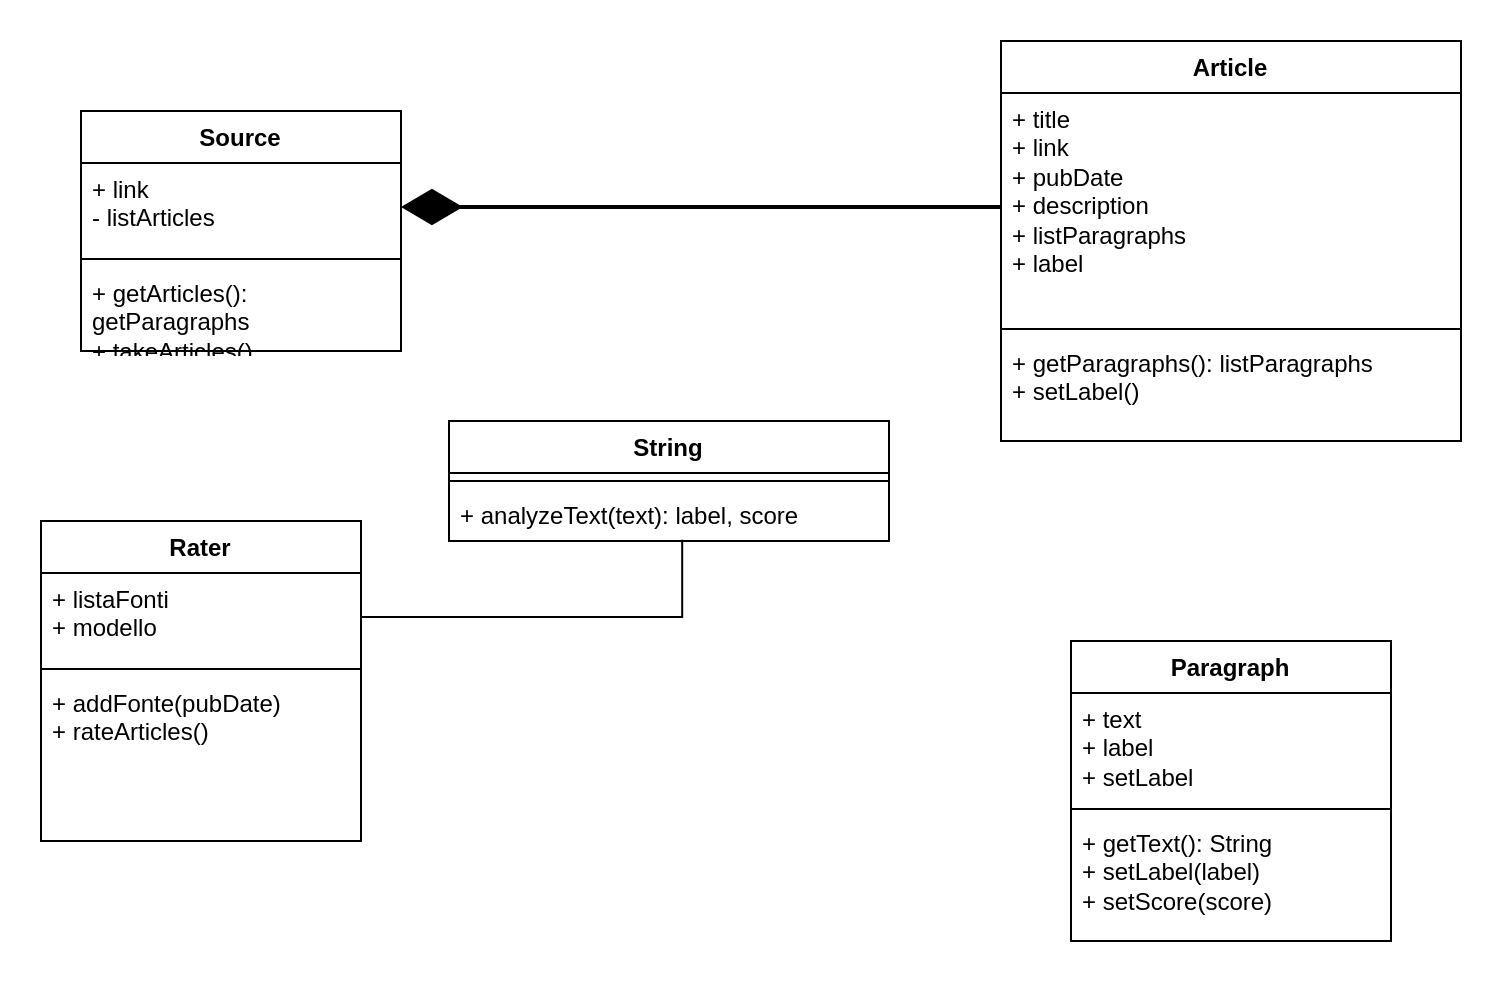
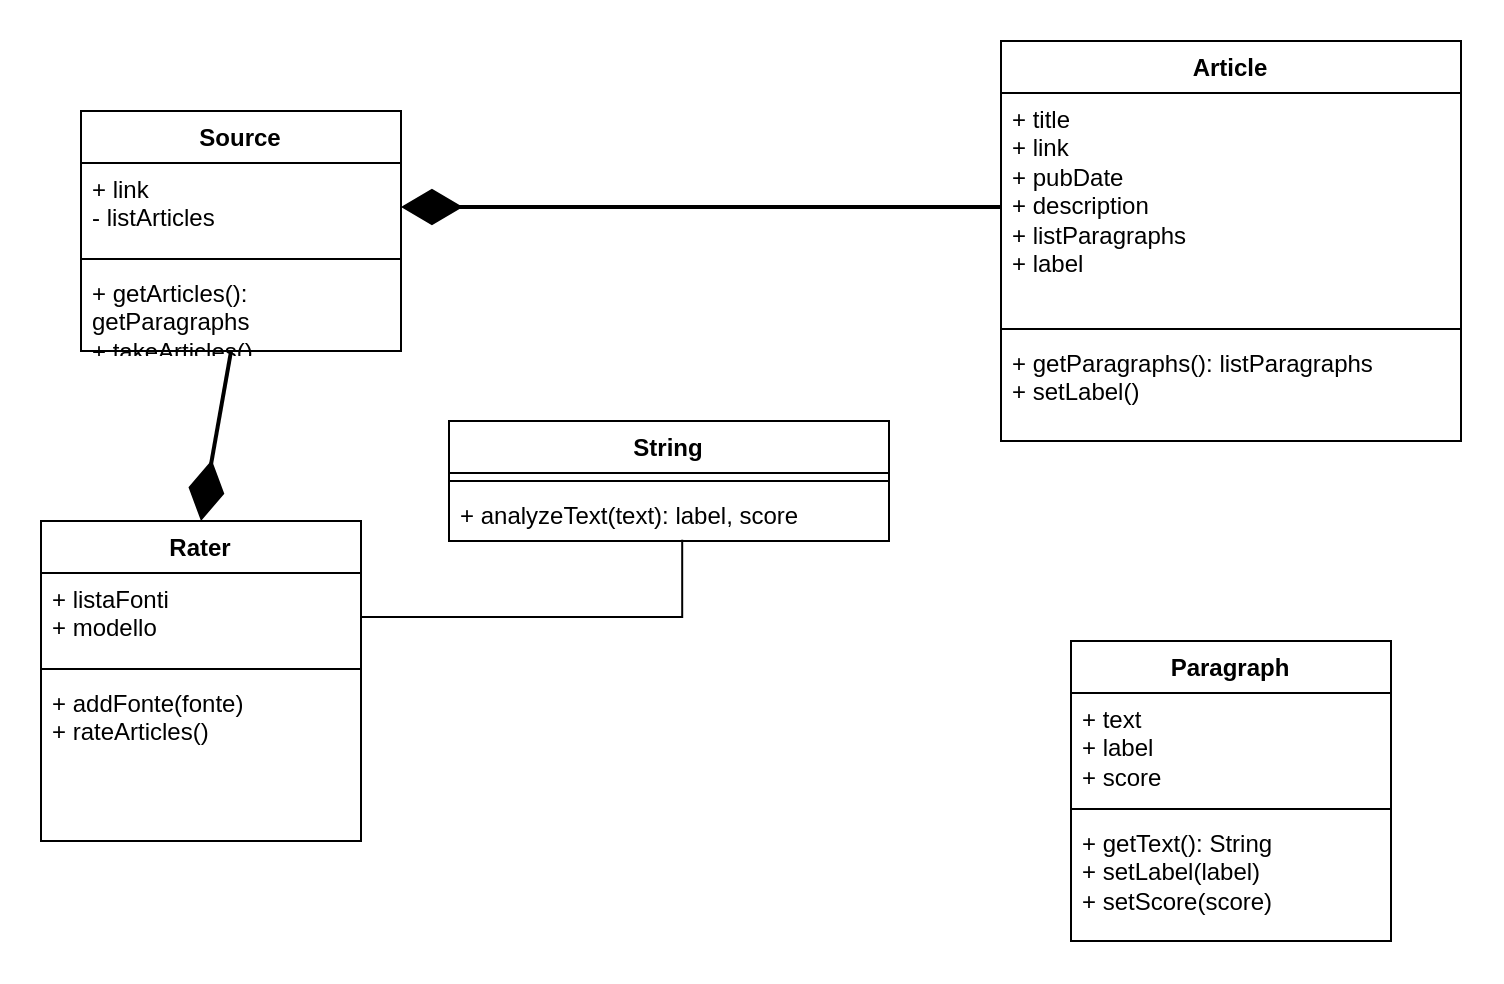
none -> (221, 409)
(178, 720) -> (164, 720)
(1144, 750) -> (1127, 750)
